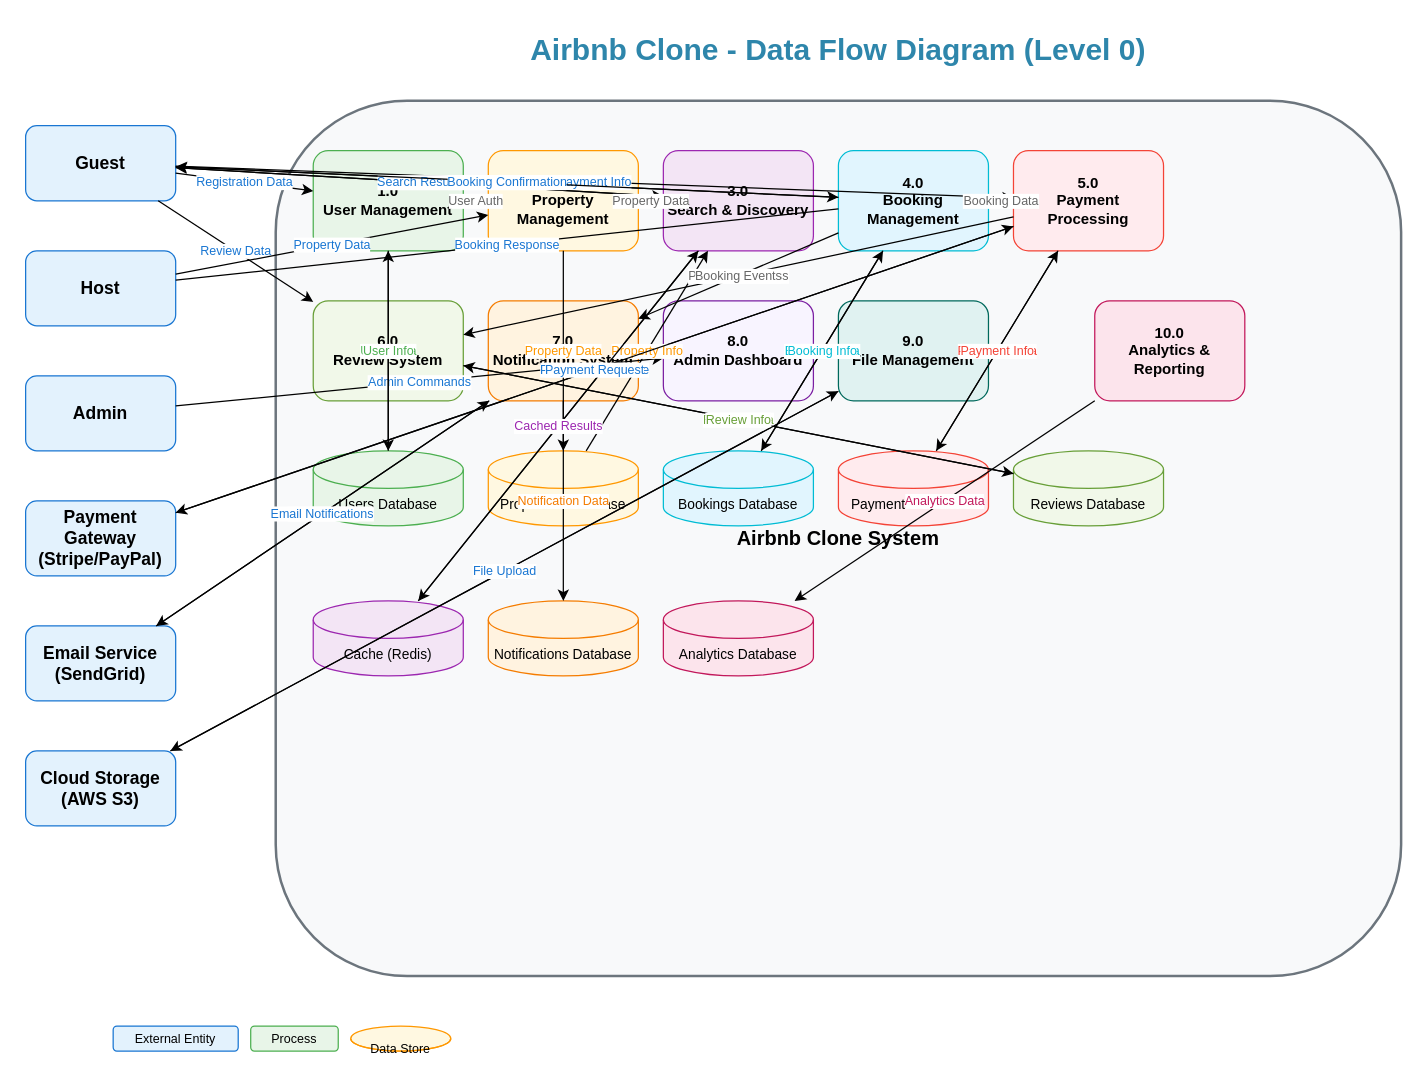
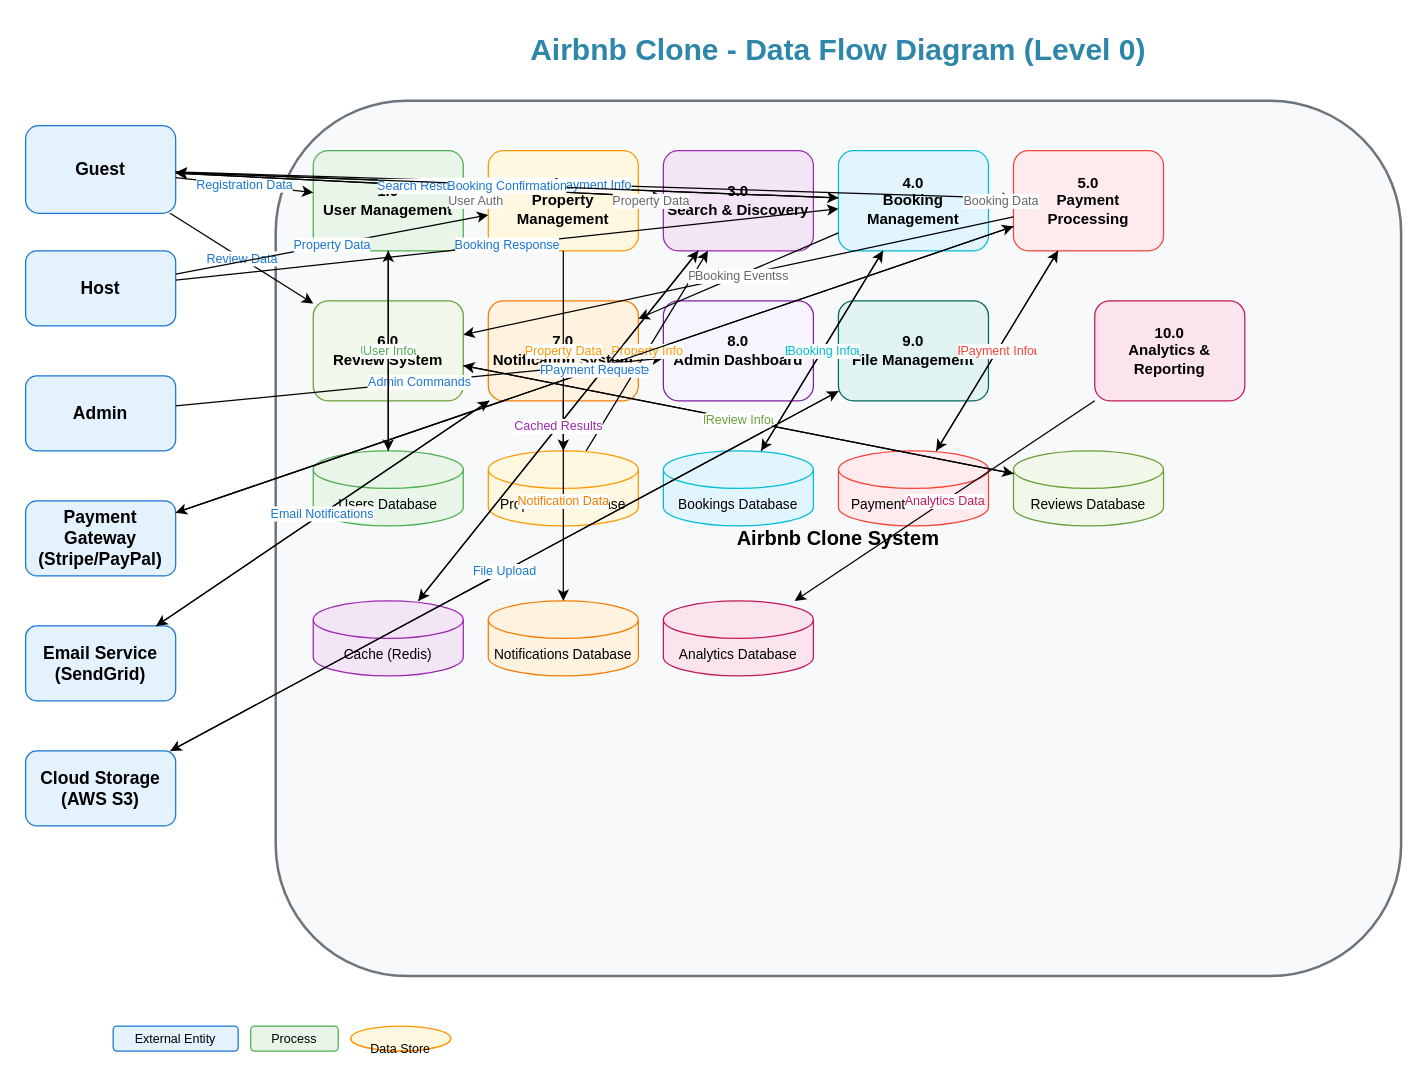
(101, 163) -> (101, 169)
(832, 209) -> (828, 210)
